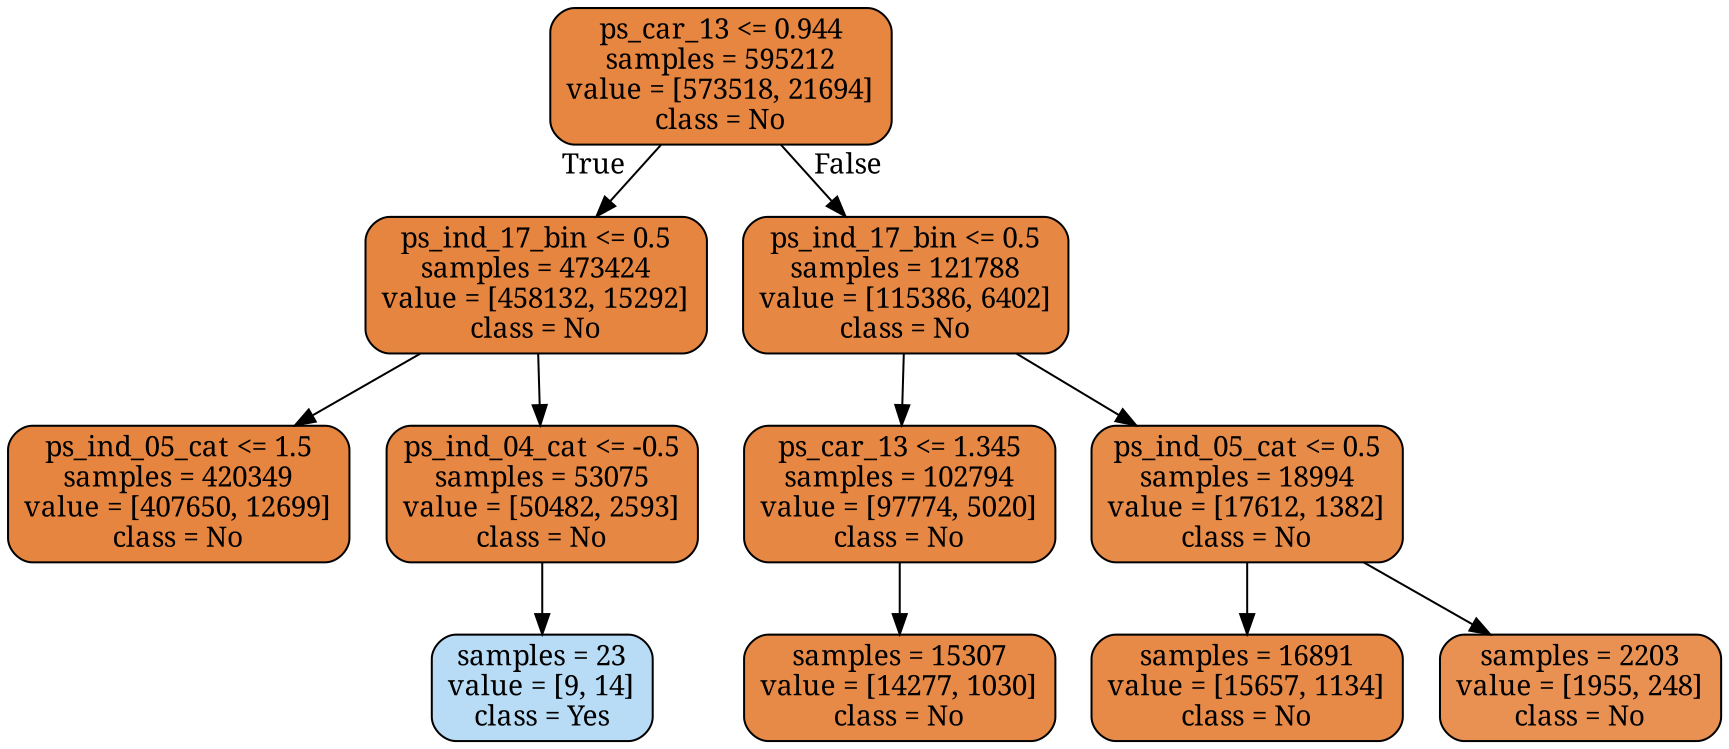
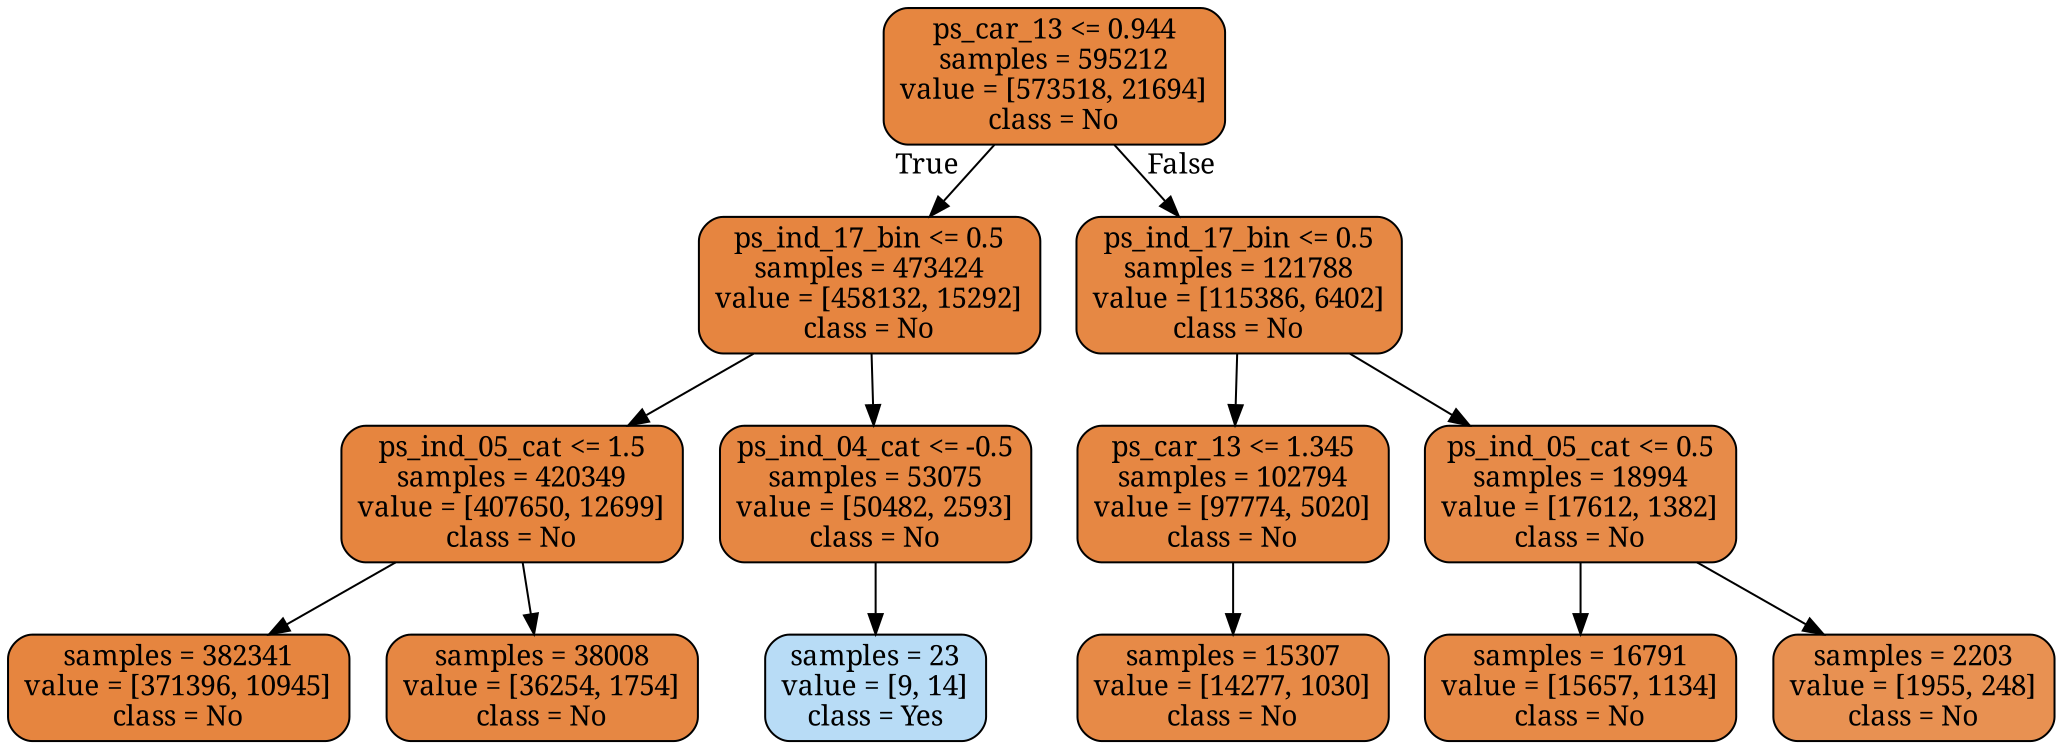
none -> (179, 688)
none -> (542, 688)
(1247, 688) -> (1581, 688)
